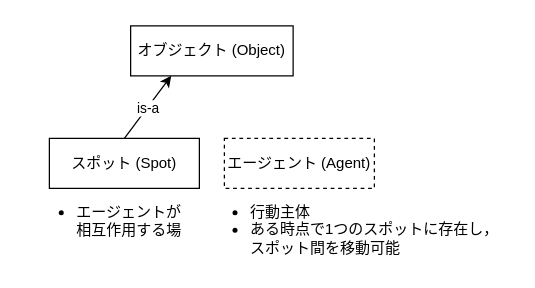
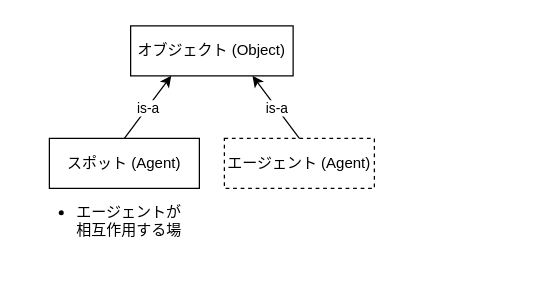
none -> (278, 110)
(124, 163) -> (124, 163)
(354, 229) -> none
